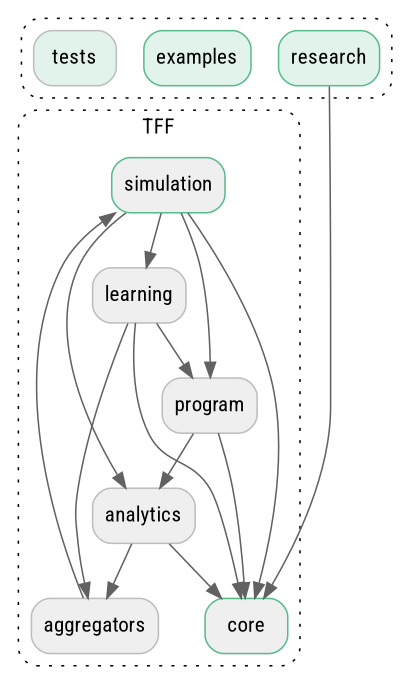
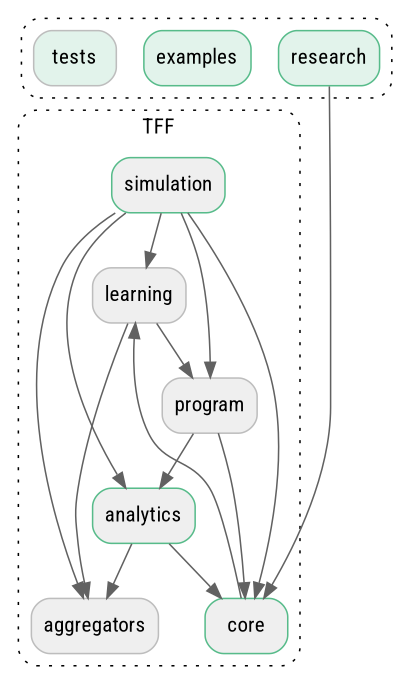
(37, 403) -> (37, 388)
(166, 454) -> (186, 466)
(144, 516) -> (144, 516)
